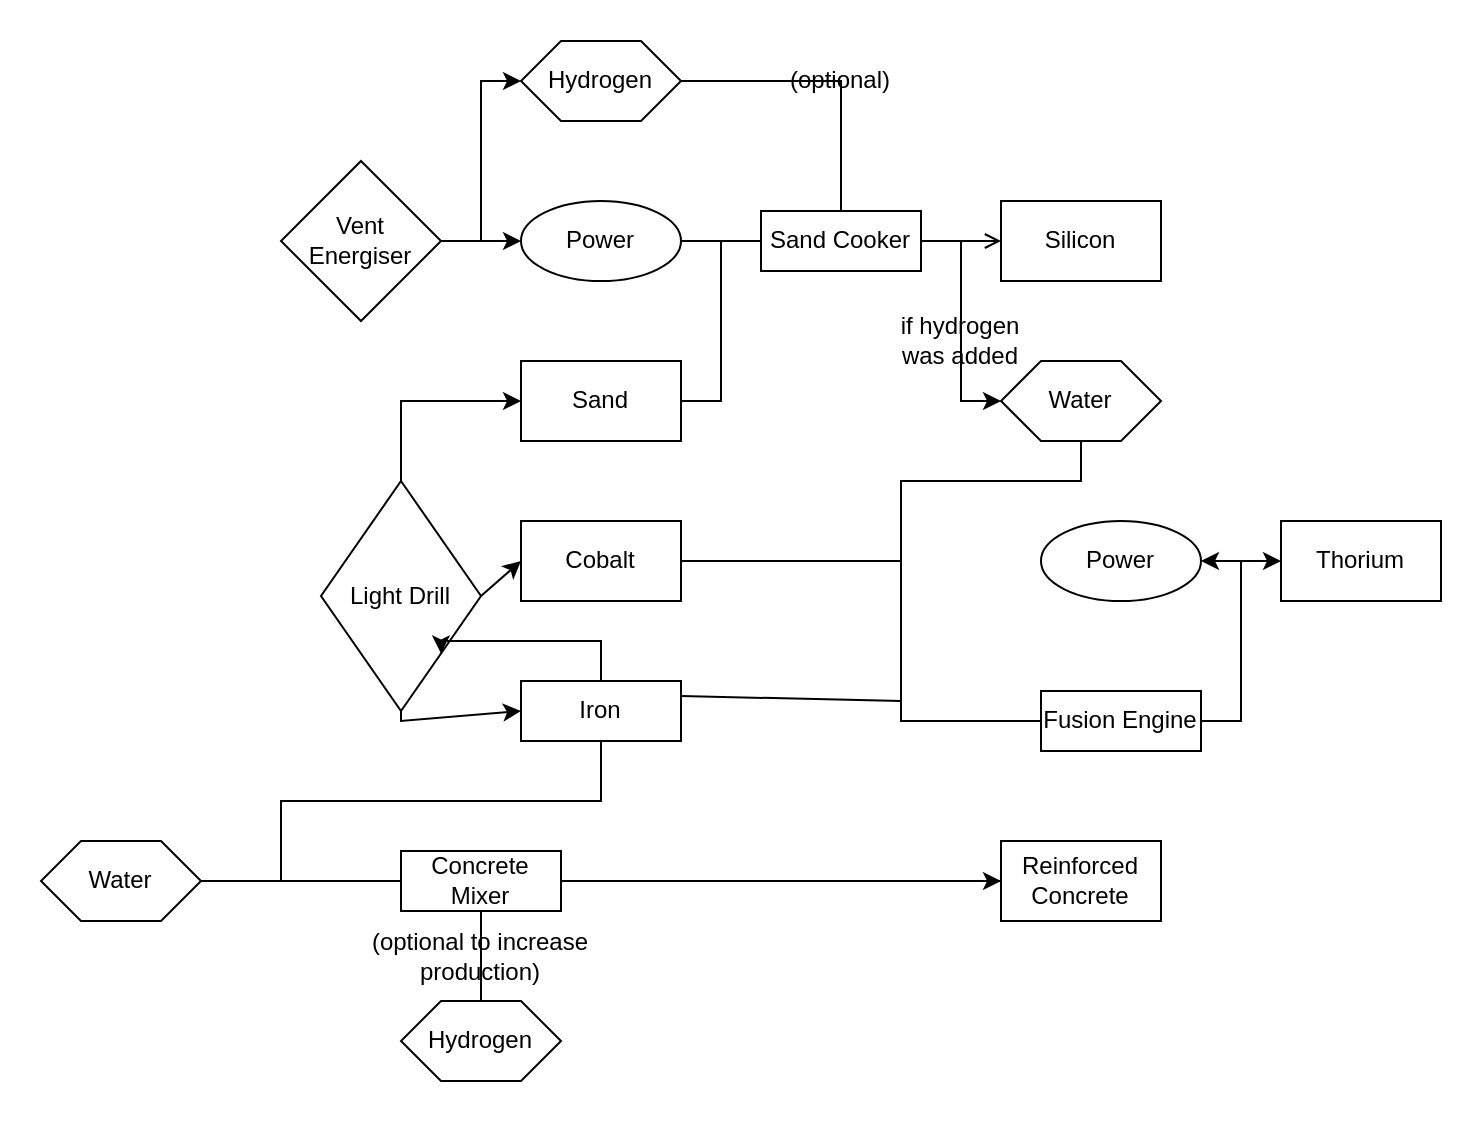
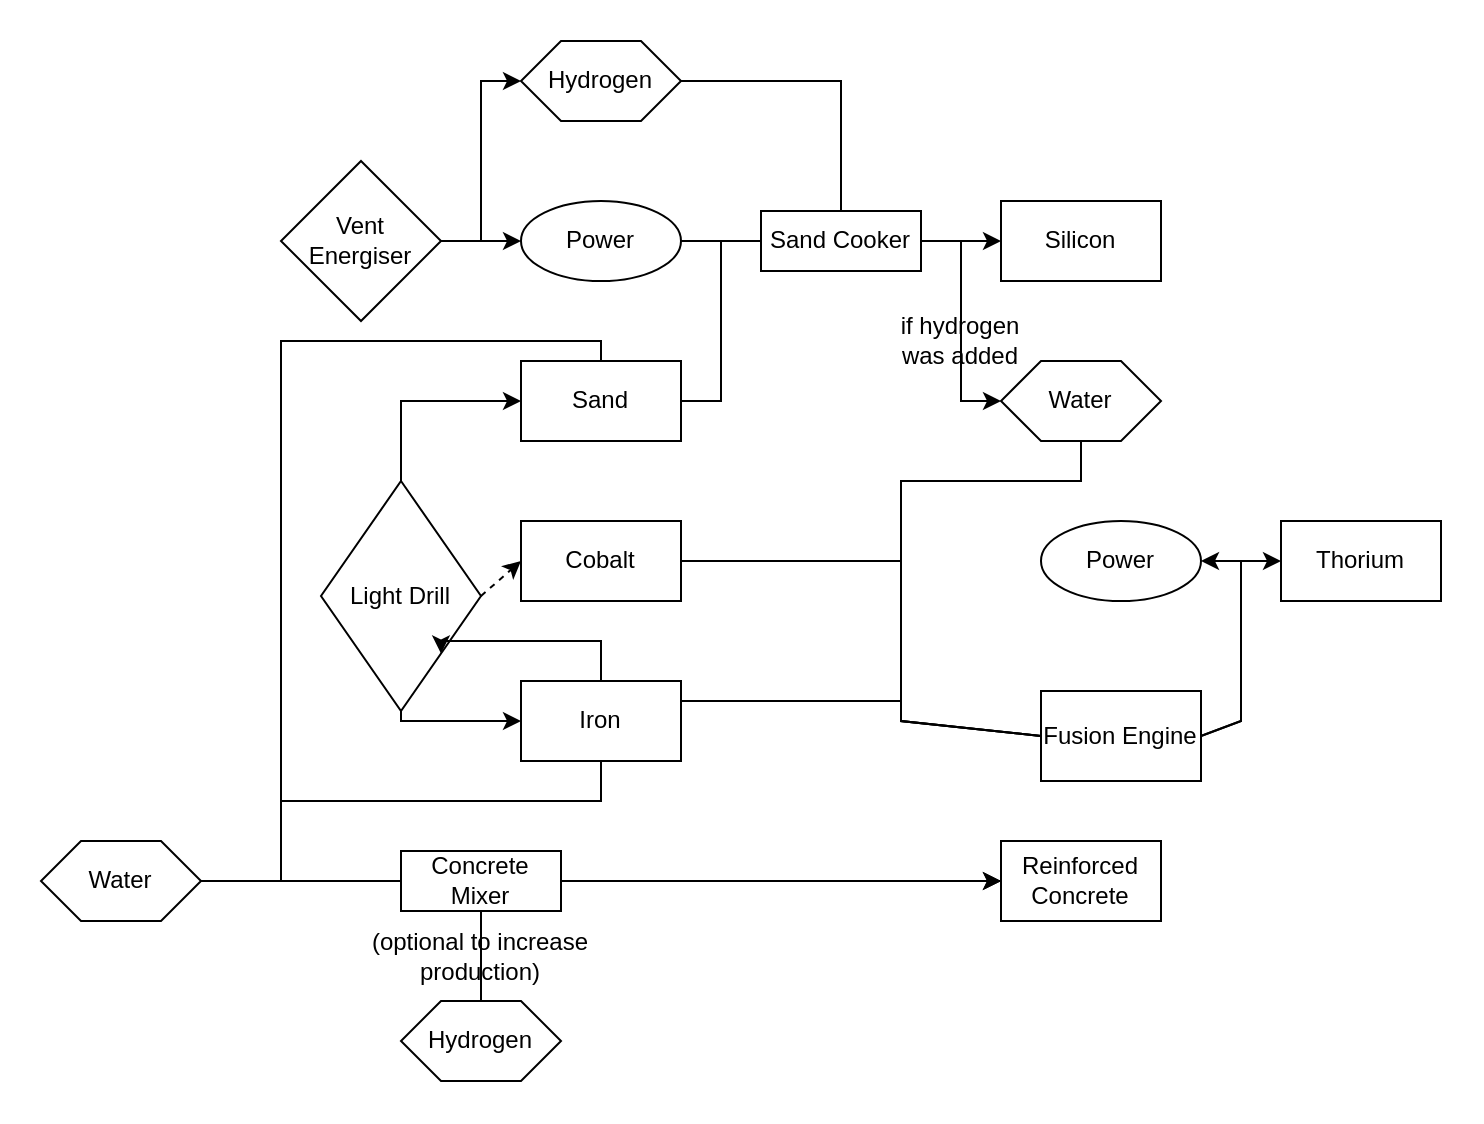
(841, 81) -> none
(988, 241) -> (986, 241)
none -> (281, 399)
(496, 583) -> (496, 583)
(601, 711) -> (601, 721)
(1121, 721) -> (1121, 736)
